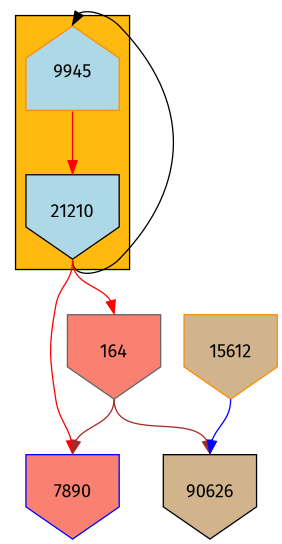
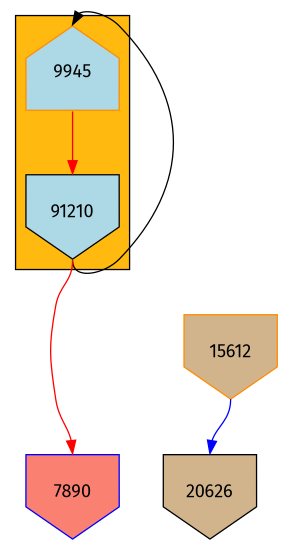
(73, 213) -> (73, 213)
(114, 352) -> none
(210, 492) -> (210, 492)
